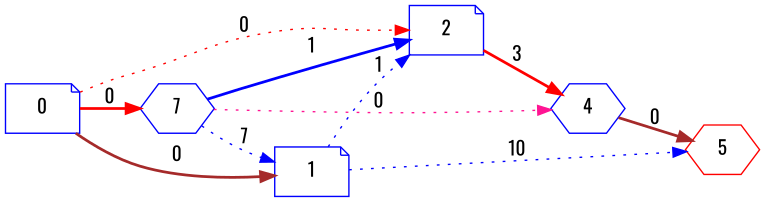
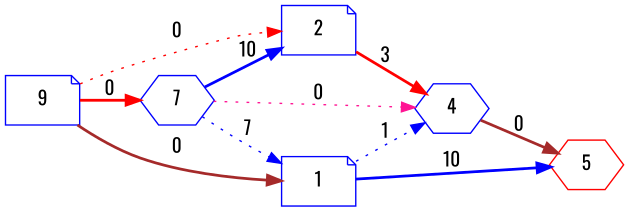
(312, 47) -> (248, 52)
(360, 102) -> (384, 145)
(43, 109) -> (43, 100)
(511, 161) -> (446, 173)
